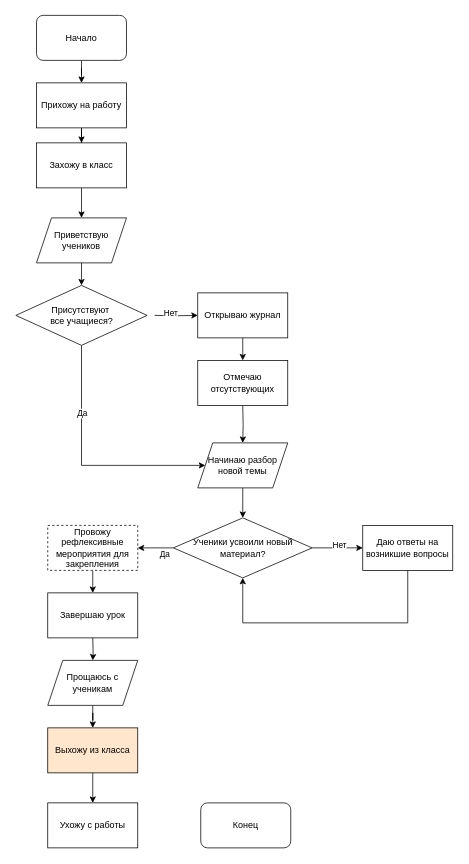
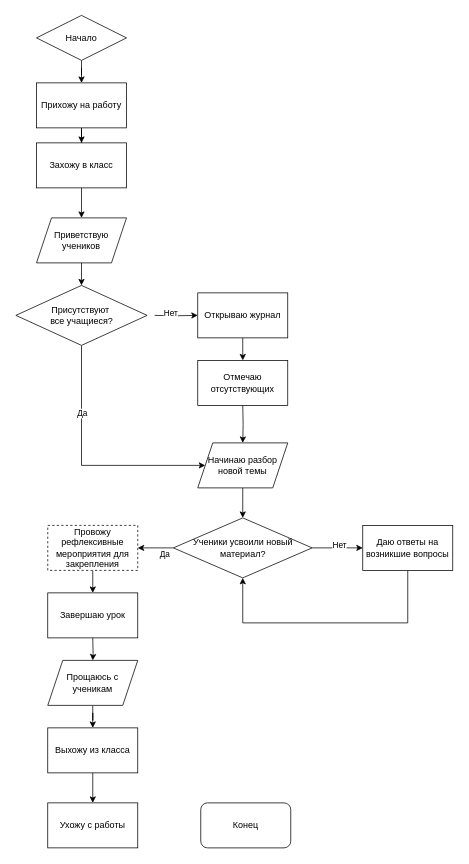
(81, 38) -> (81, 38)
(93, 750) -> (93, 750)
